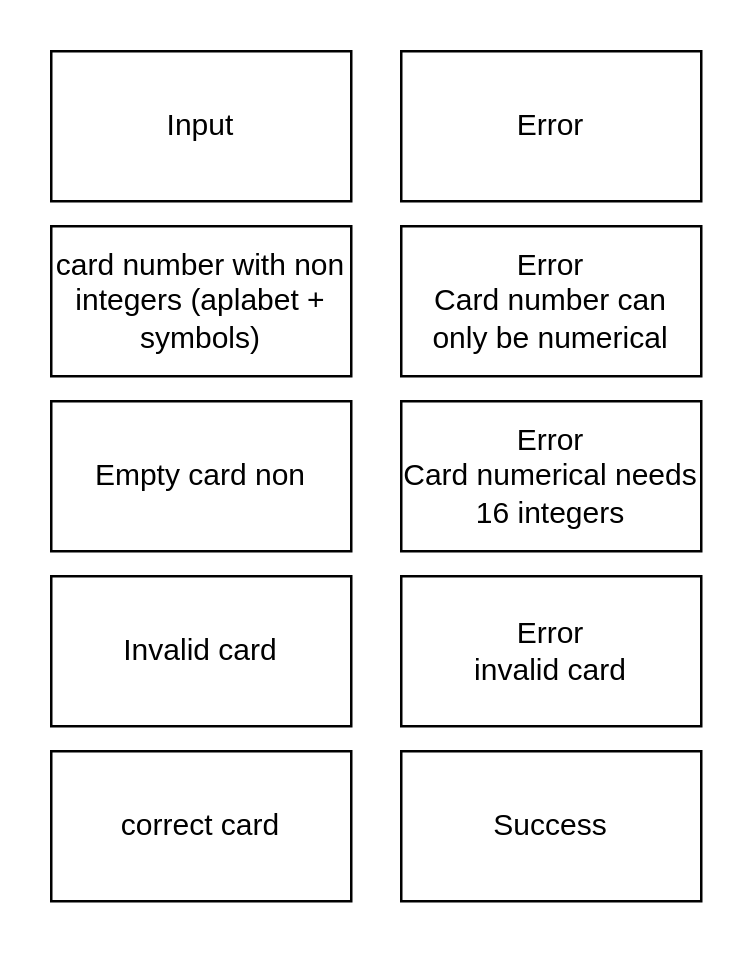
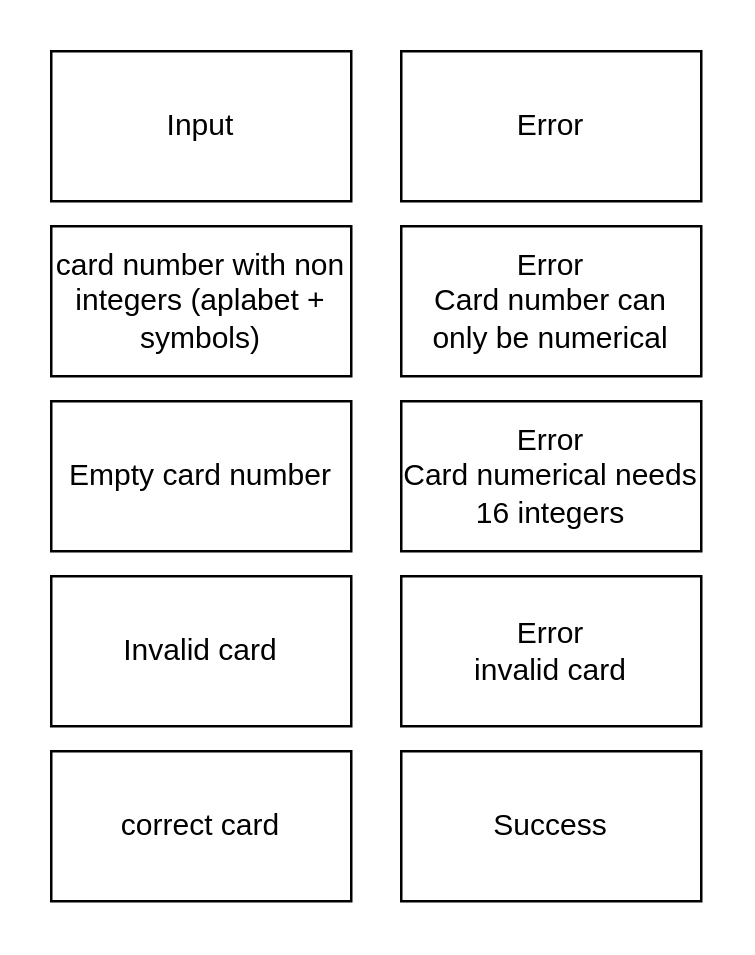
(201, 476) -> (201, 476)
